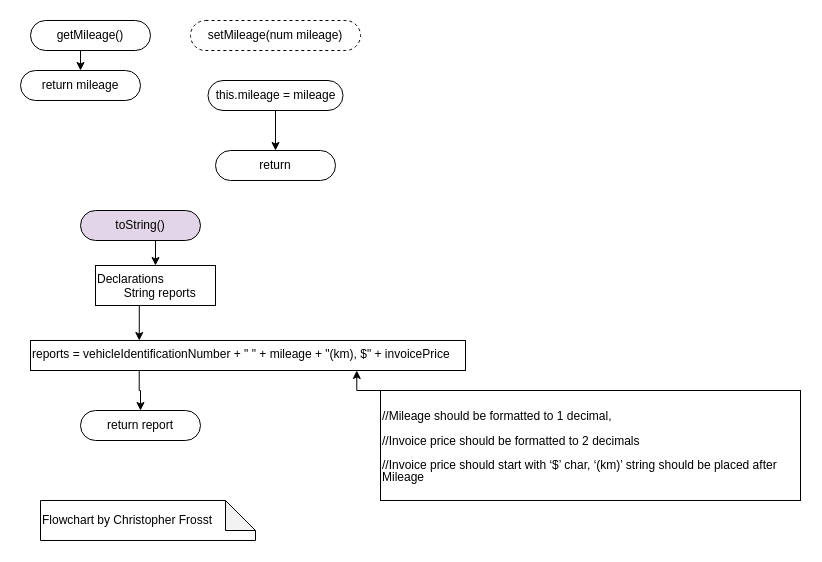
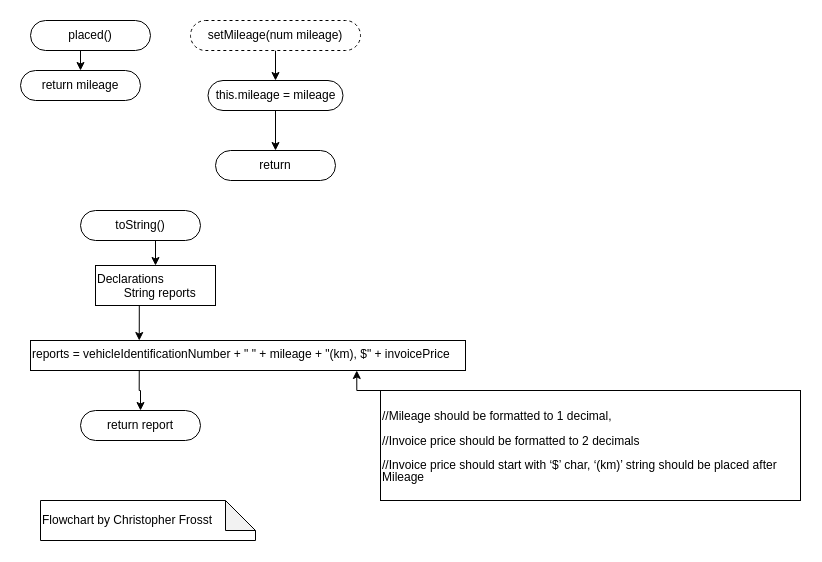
(91, 36) -> (91, 36)
none -> (276, 62)
(141, 226) -> (141, 226)
